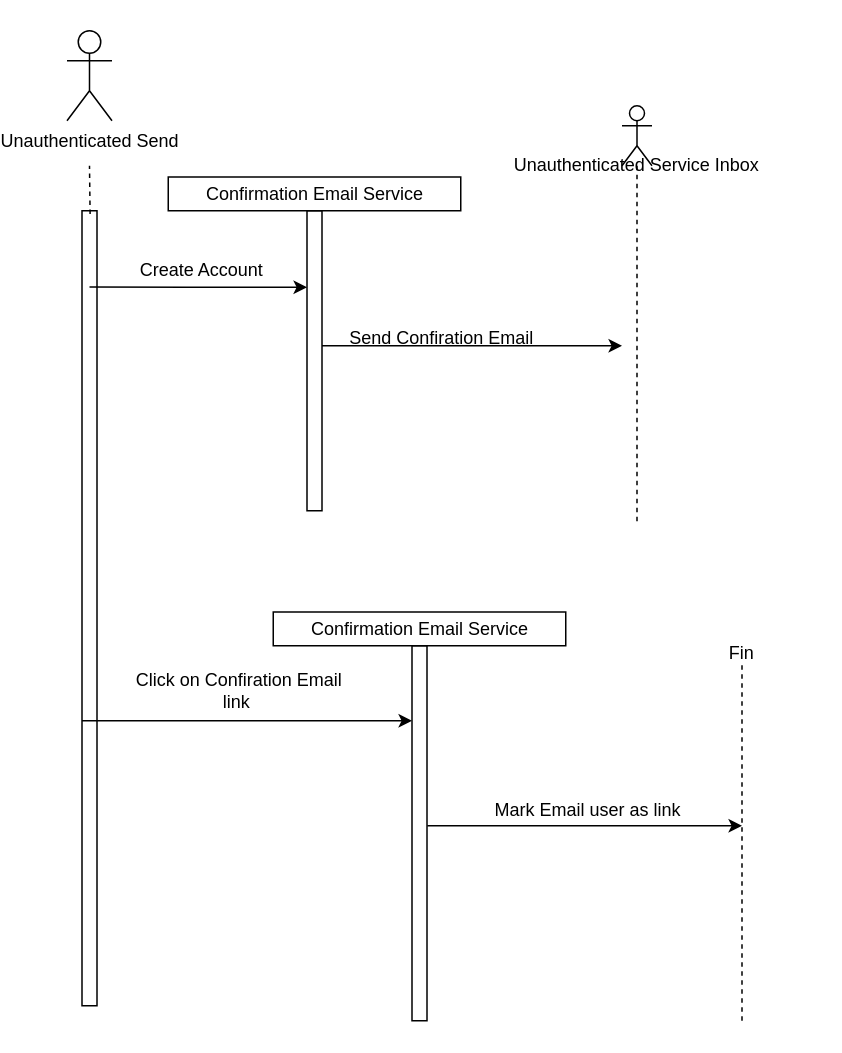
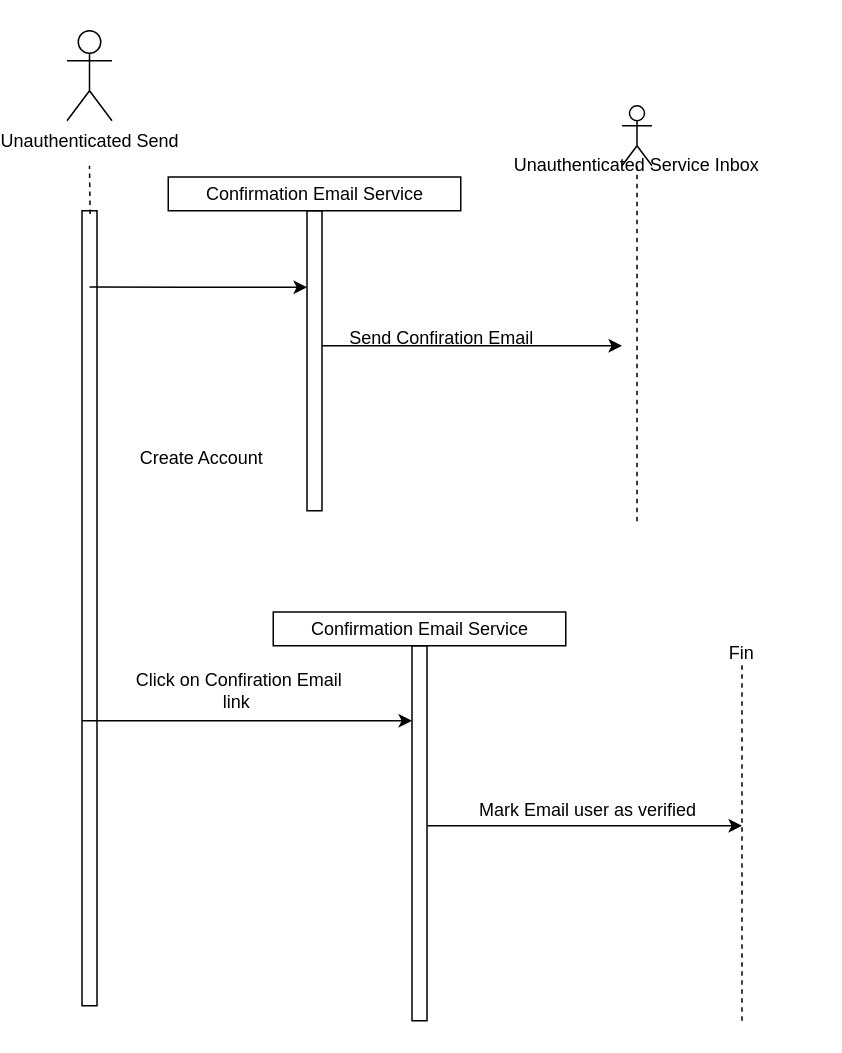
(202, 271) -> (202, 458)
(588, 811) -> (588, 811)
